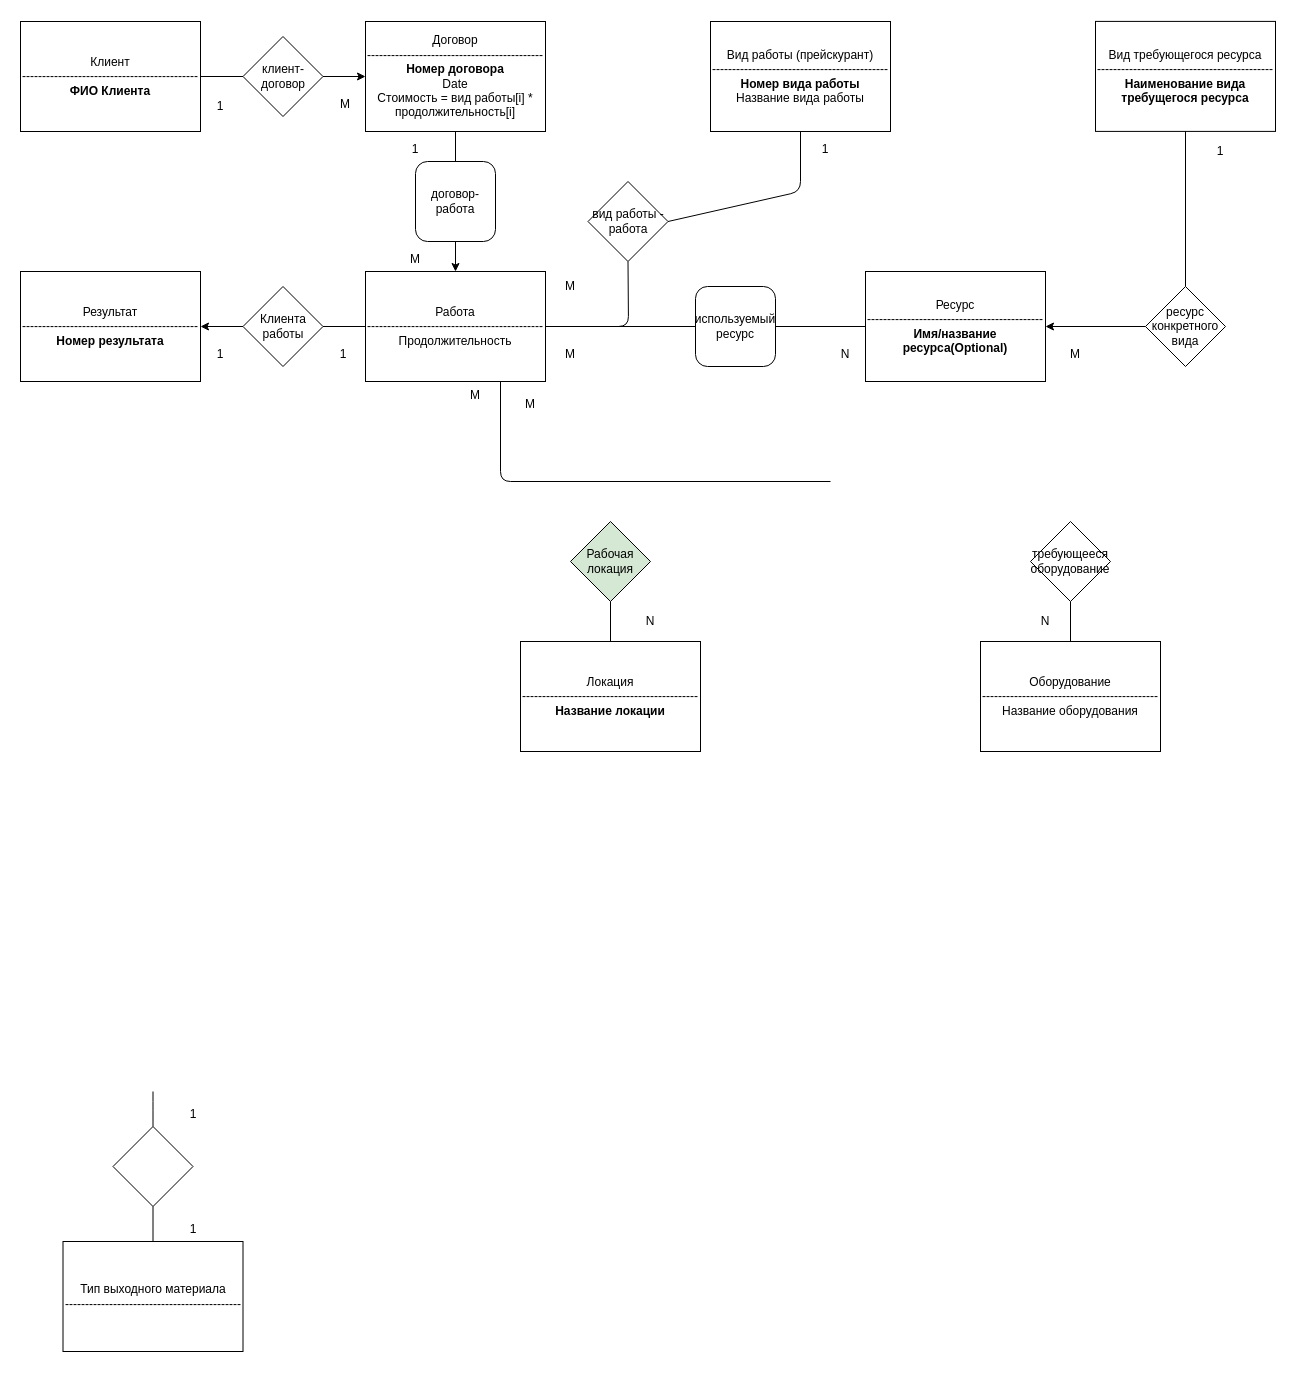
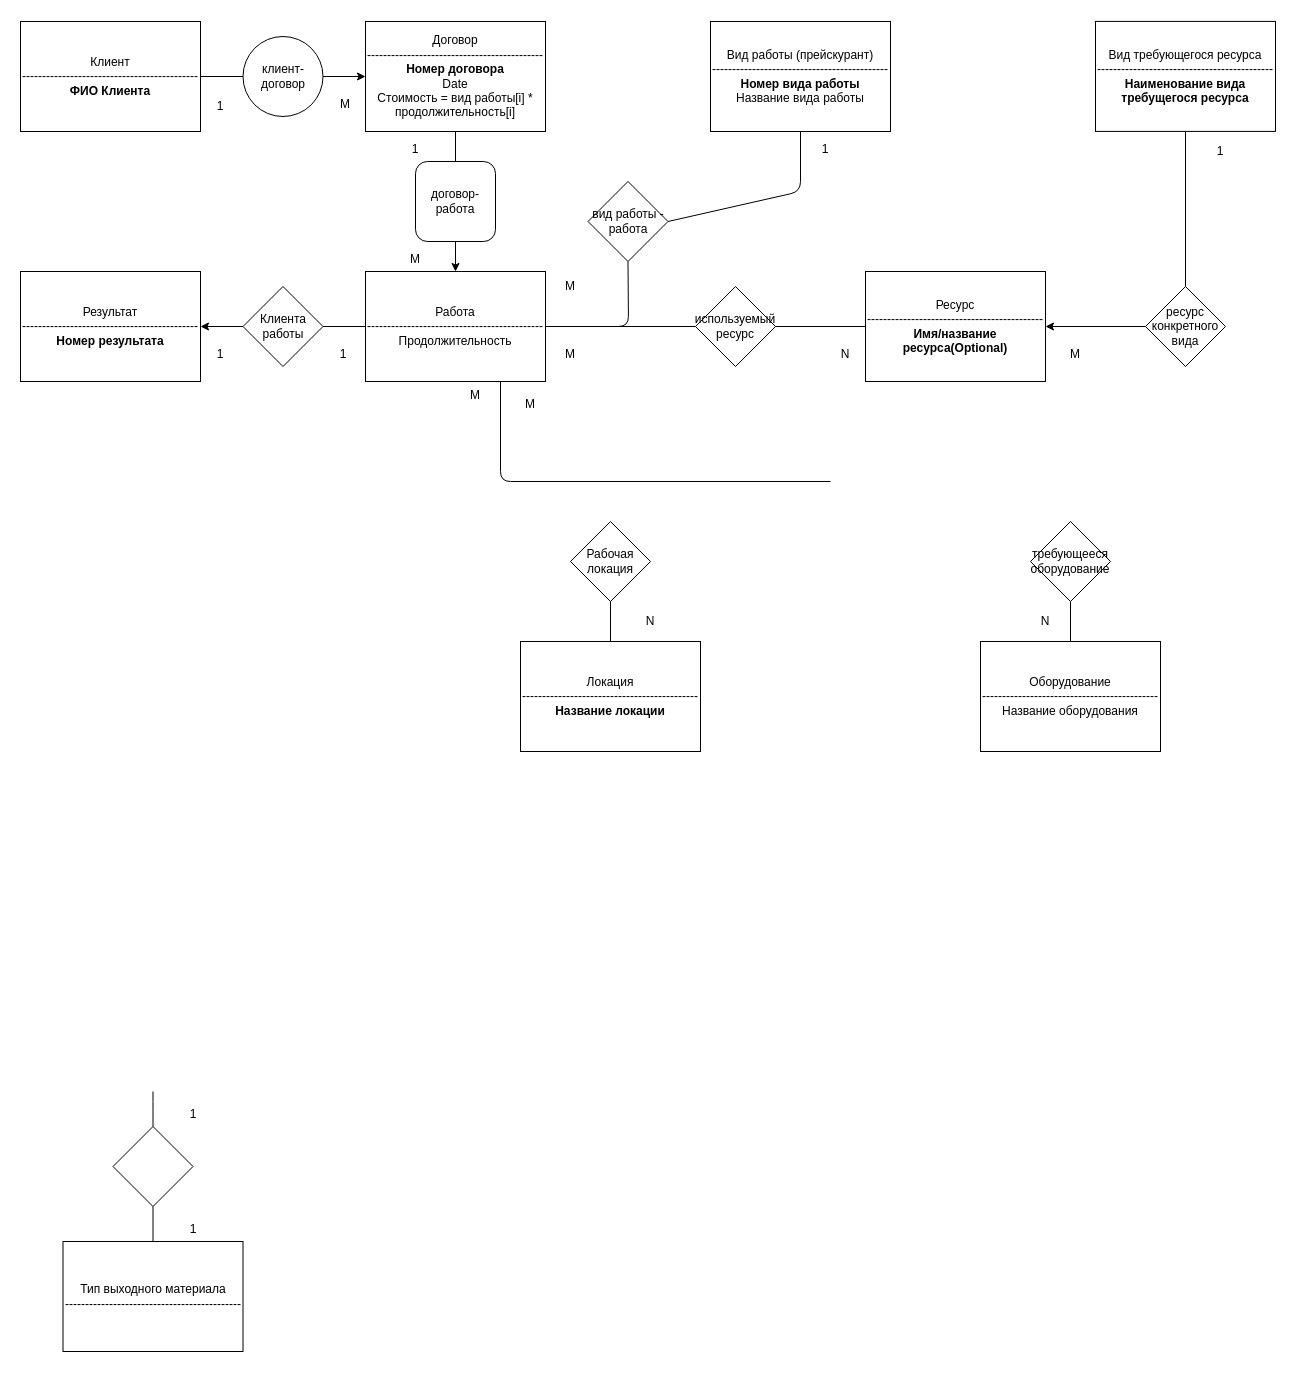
(283, 77) -> (283, 77)
(736, 327) -> (736, 327)
(611, 562) -> (611, 562)
